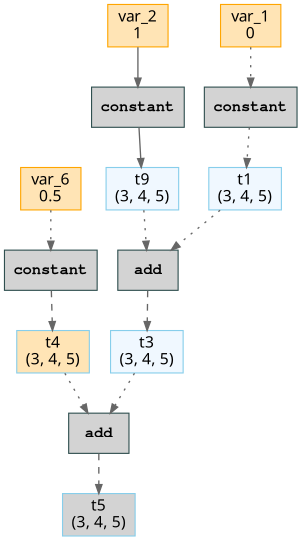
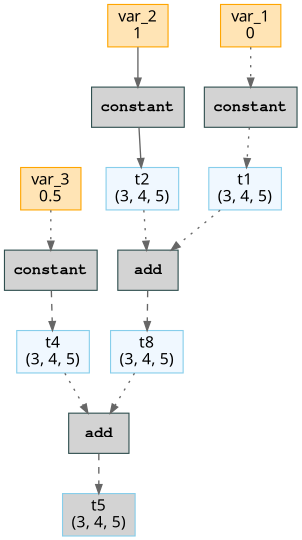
(51, 189) -> (51, 189)
(142, 189) -> (142, 189)
(53, 352) -> (53, 352)
(147, 352) -> (147, 352)
